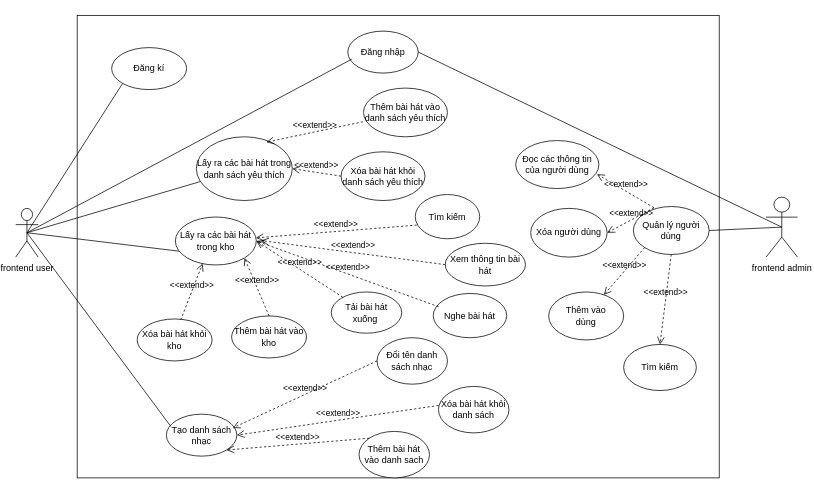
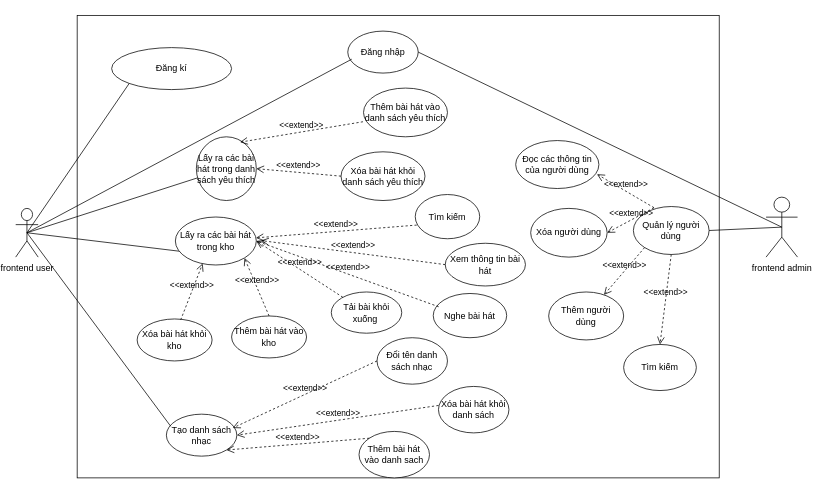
(149, 69) -> (171, 69)
(244, 169) -> (226, 169)
(366, 313) -> (366, 313)
(586, 316) -> (586, 316)
